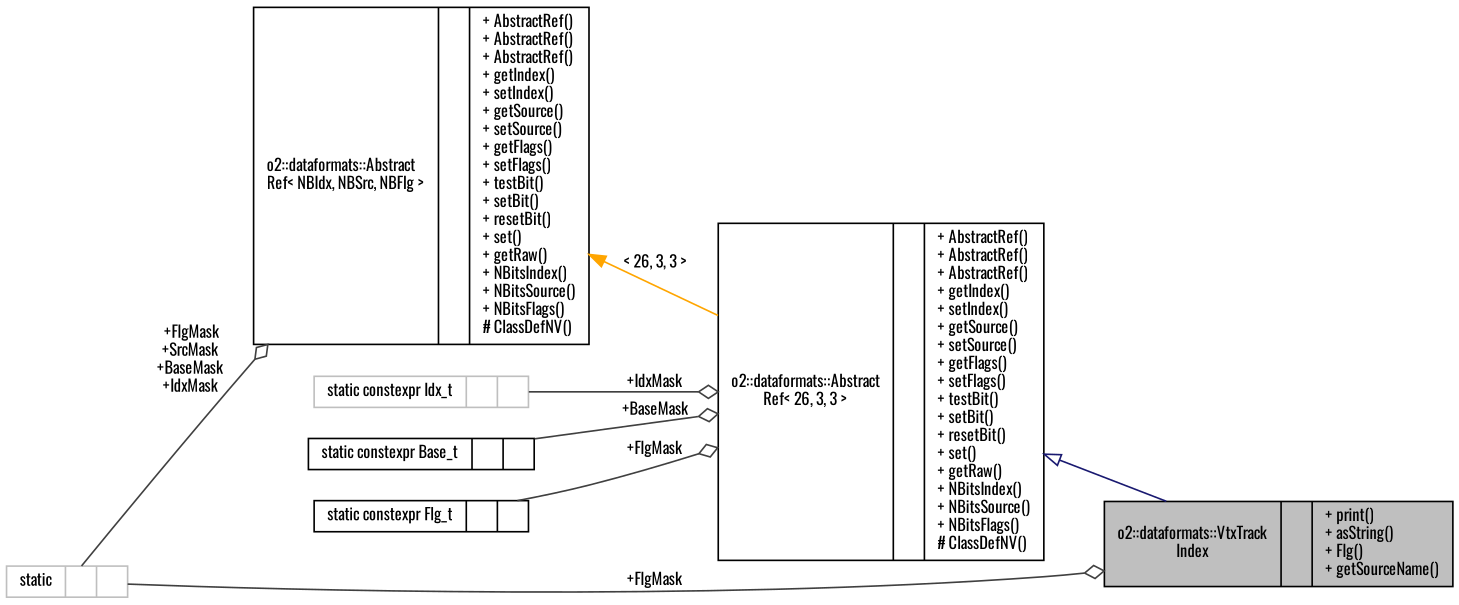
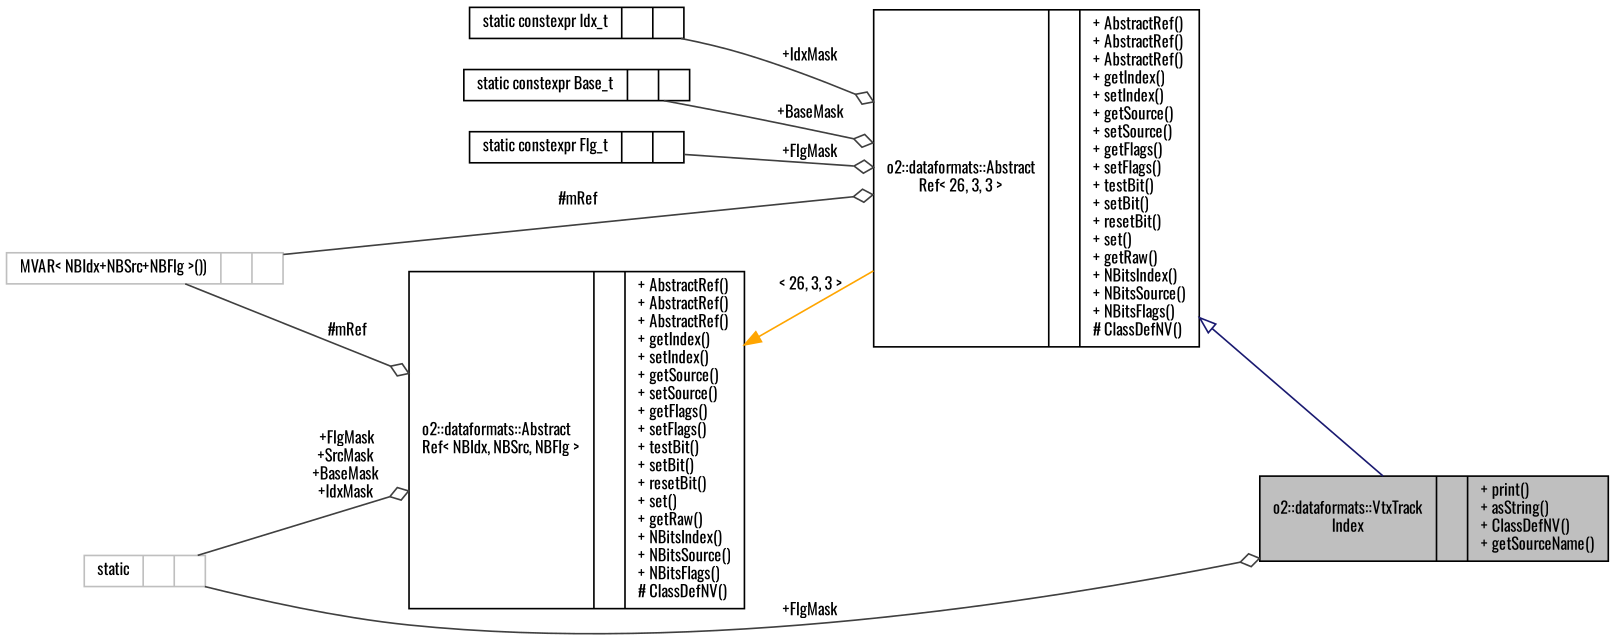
none -> (145, 268)
(421, 392) -> (577, 23)
(1344, 552) -> (1526, 527)
